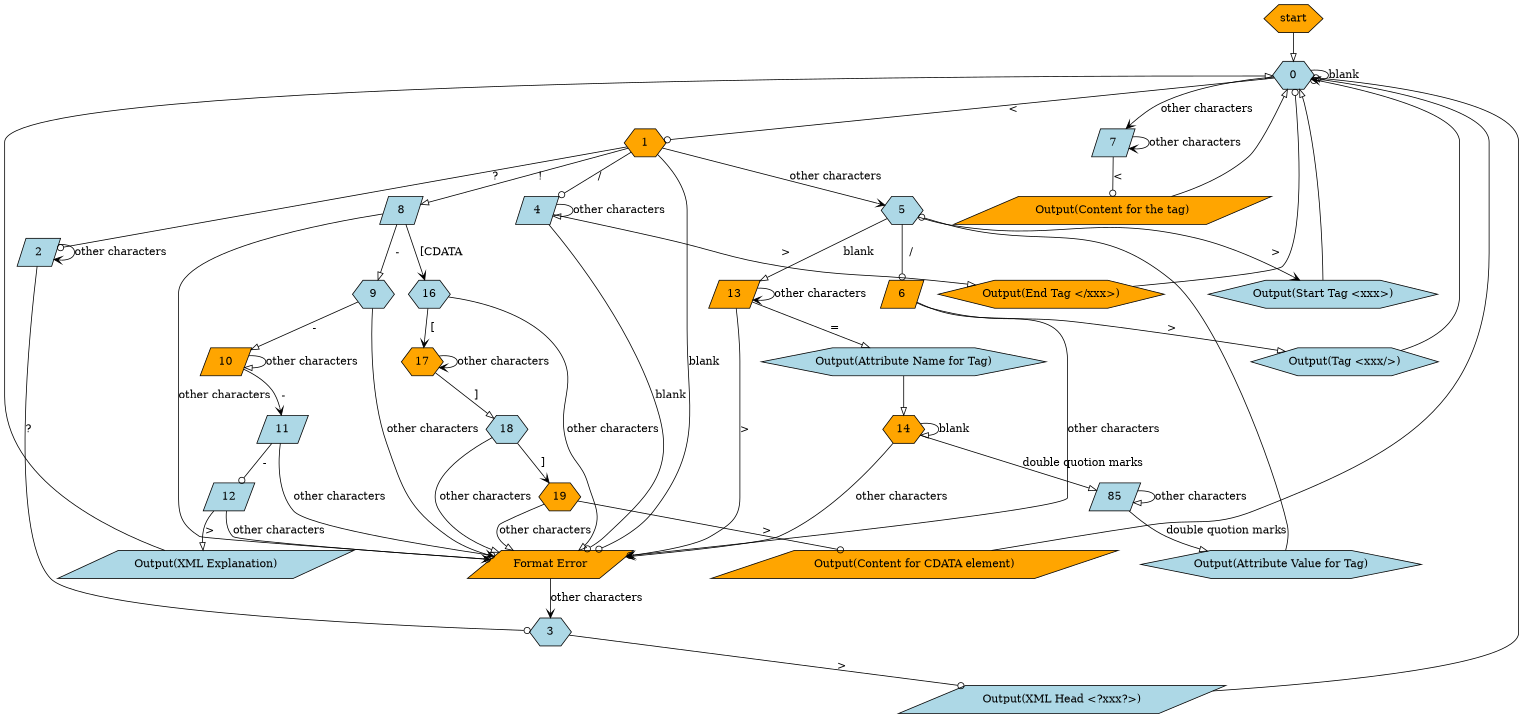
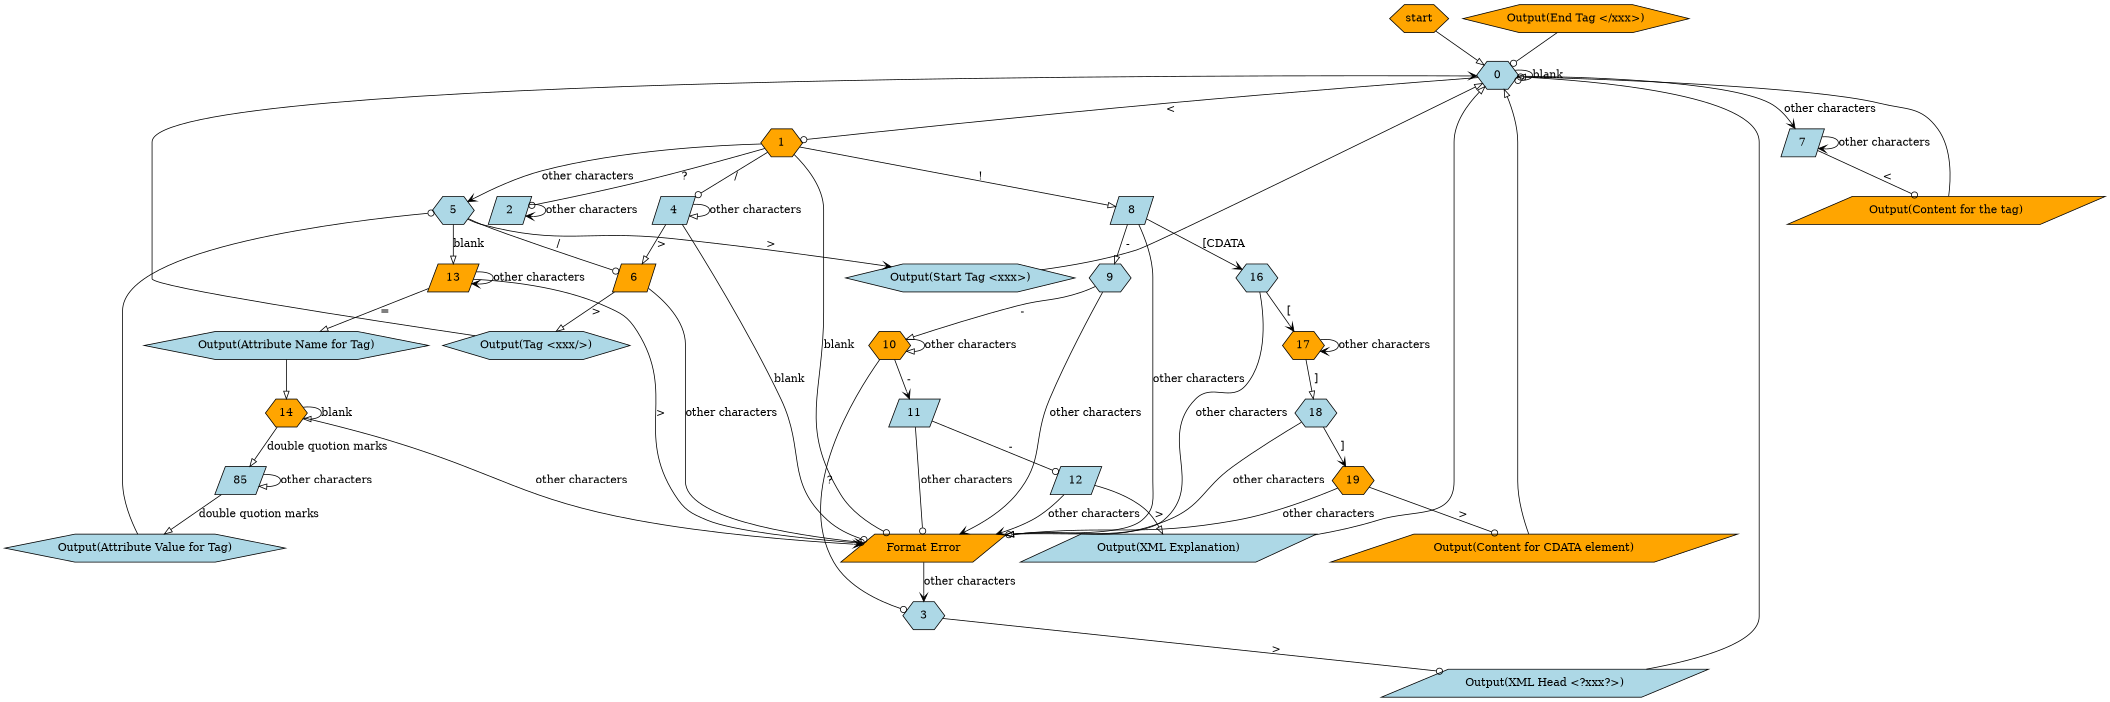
(758, 262) -> (655, 242)
(226, 362) -> (890, 345)
(127, 601) -> (822, 497)
